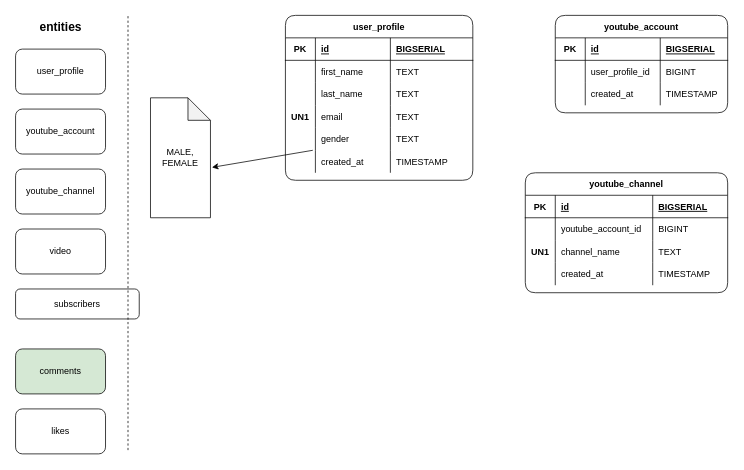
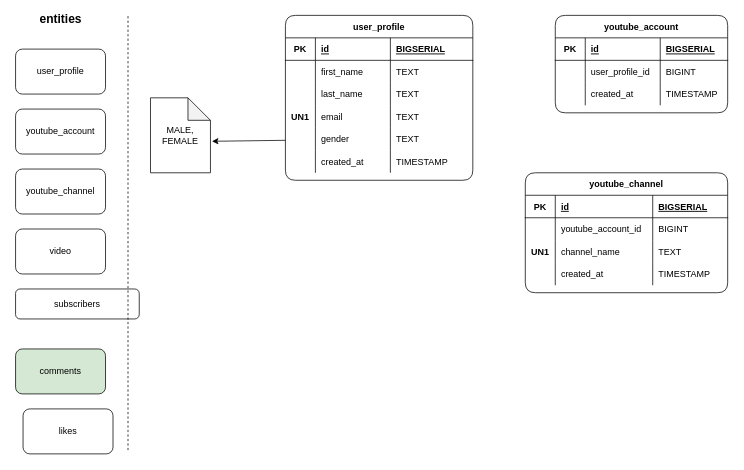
(60, 27) -> (60, 19)
(180, 158) -> (180, 135)
(60, 432) -> (68, 432)
